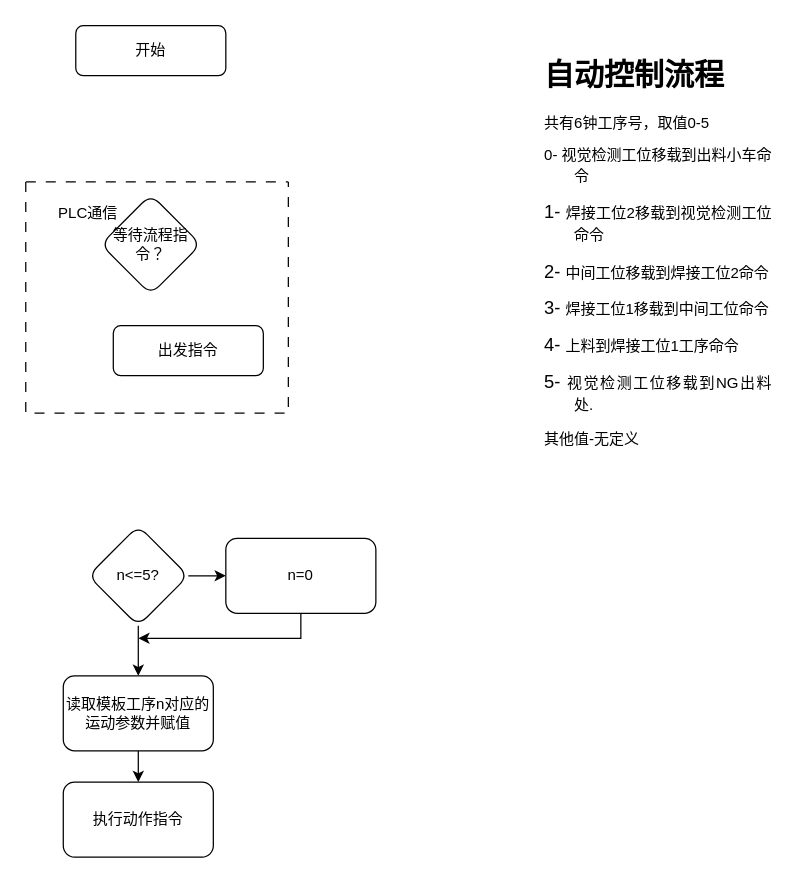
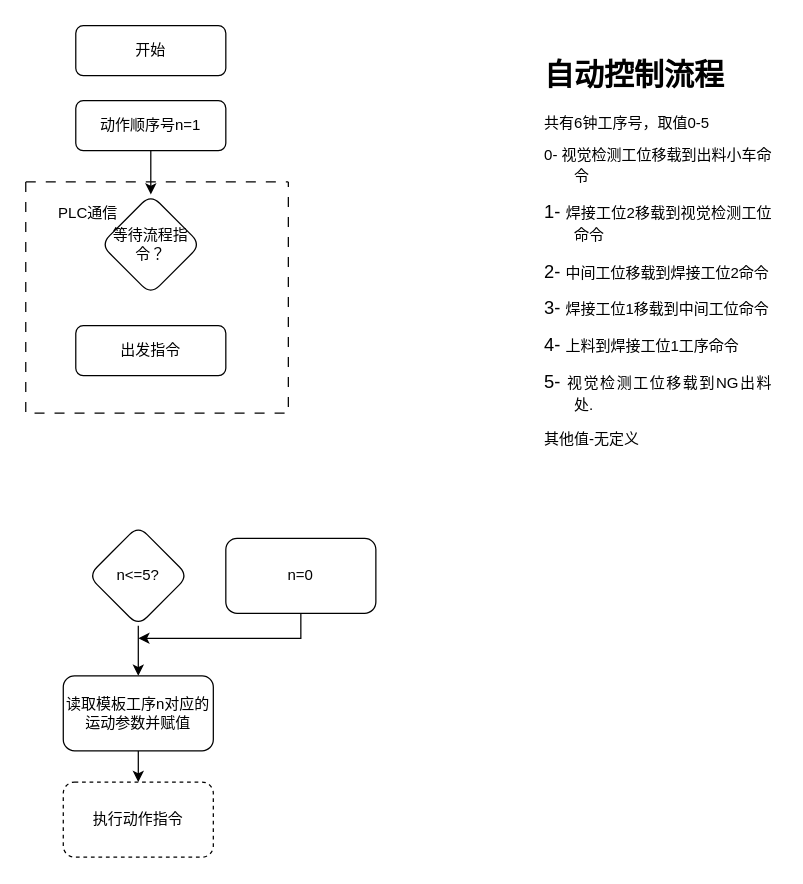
none -> (151, 126)
none -> (151, 175)
(188, 351) -> (151, 351)
(211, 576) -> none
(138, 819) -> (138, 819)
